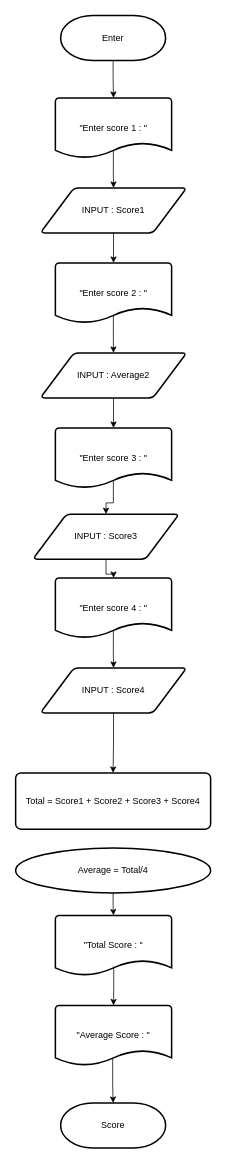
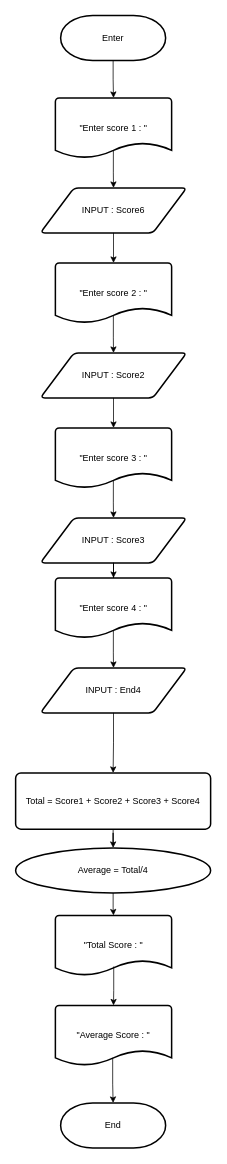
(113, 210) -> (113, 210)
(113, 375) -> (113, 375)
(106, 537) -> (113, 540)
(113, 690) -> (113, 690)
none -> (113, 841)
(113, 1125) -> (113, 1125)
